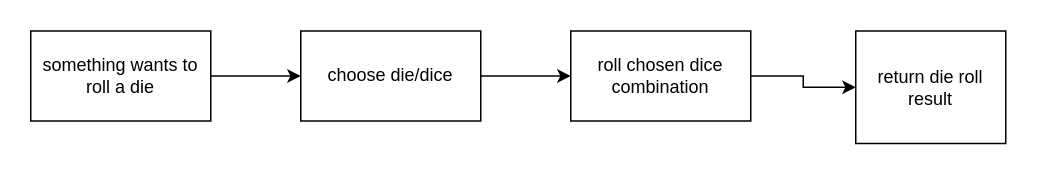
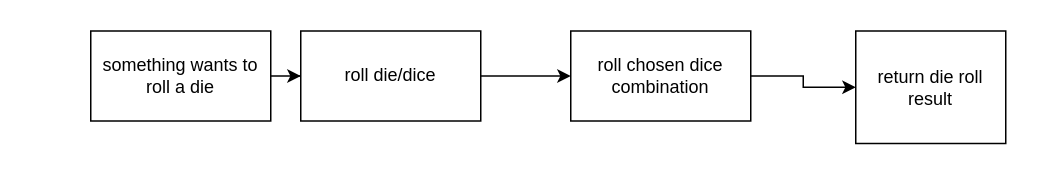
(121, 76) -> (181, 76)
(391, 76) -> (391, 76)
